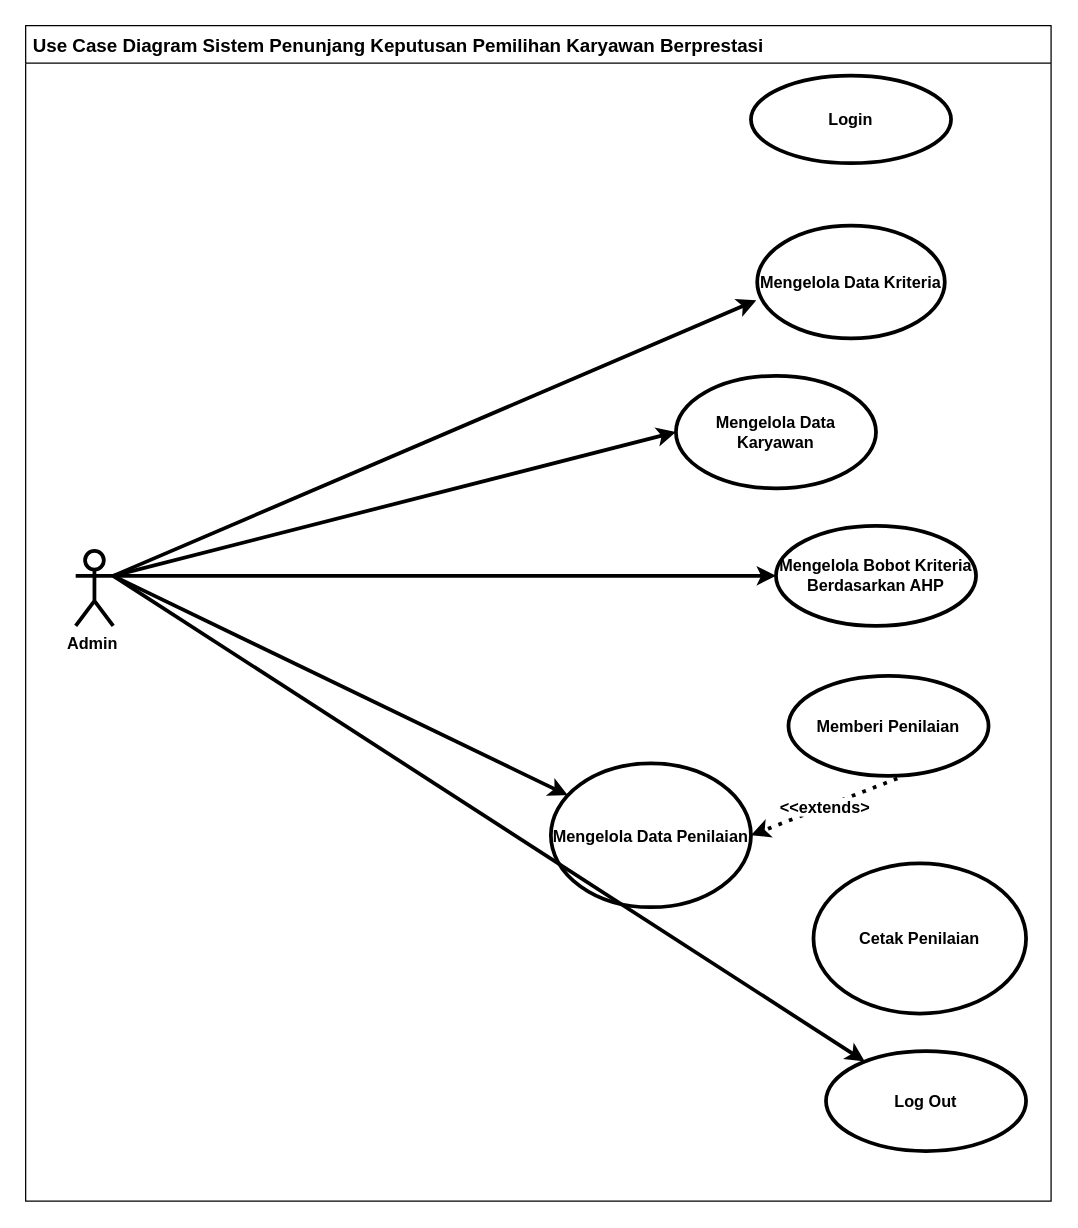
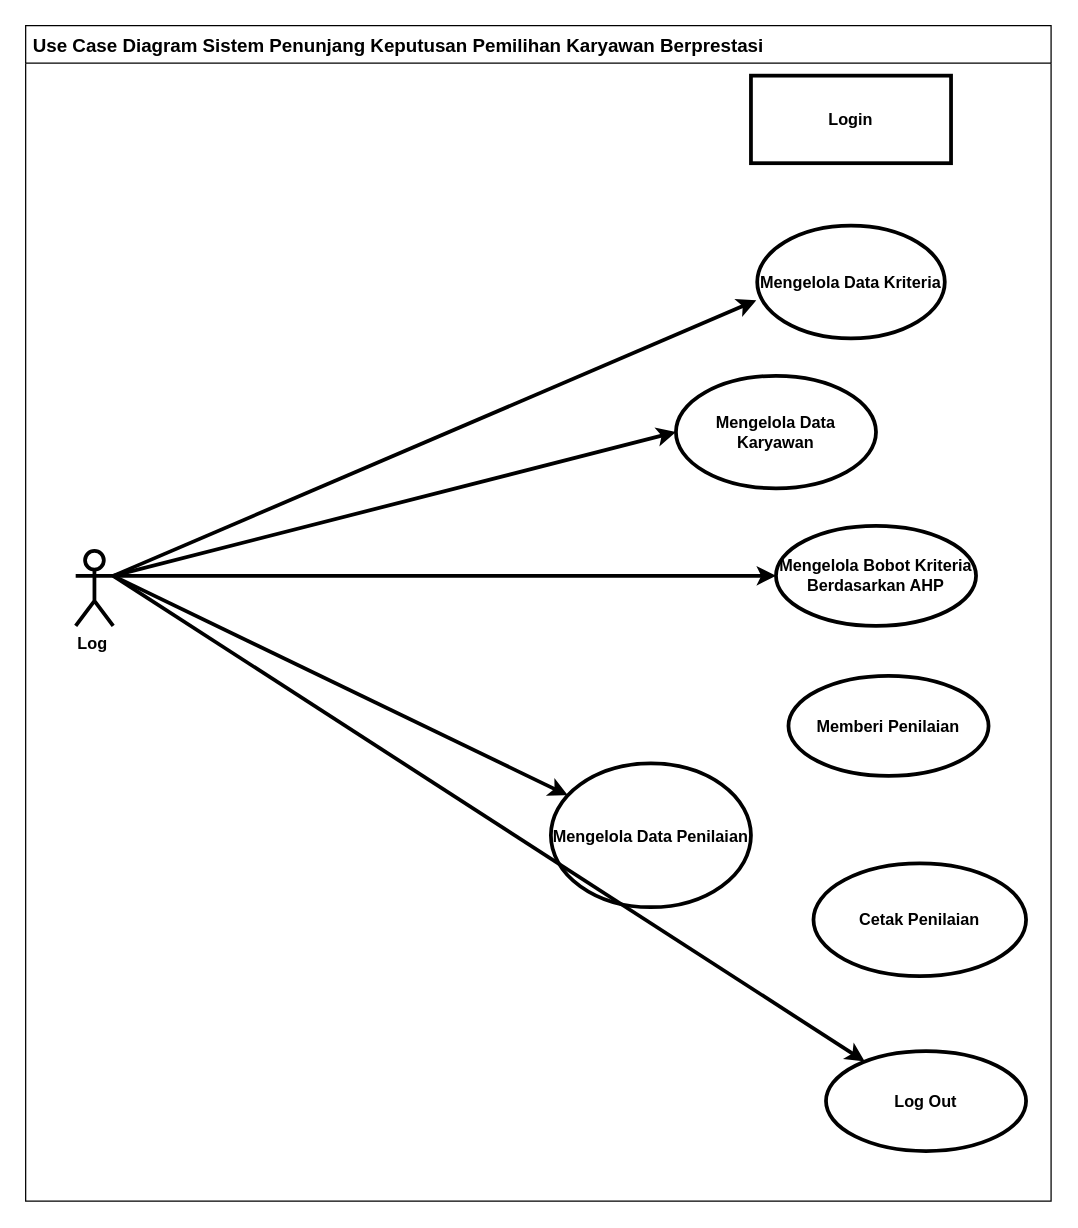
(851, 119) -> (851, 119)
(95, 644) -> (95, 644)
(830, 804) -> none
(919, 938) -> (919, 919)
